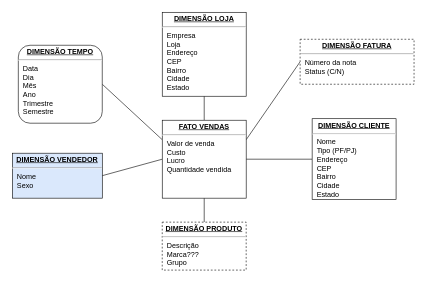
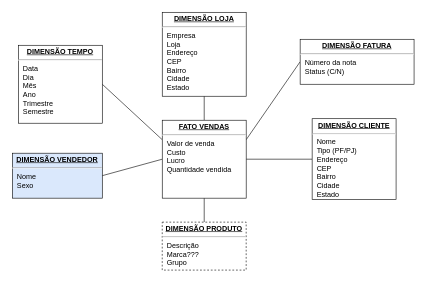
(357, 62) -> (357, 62)
(60, 84) -> (60, 84)
